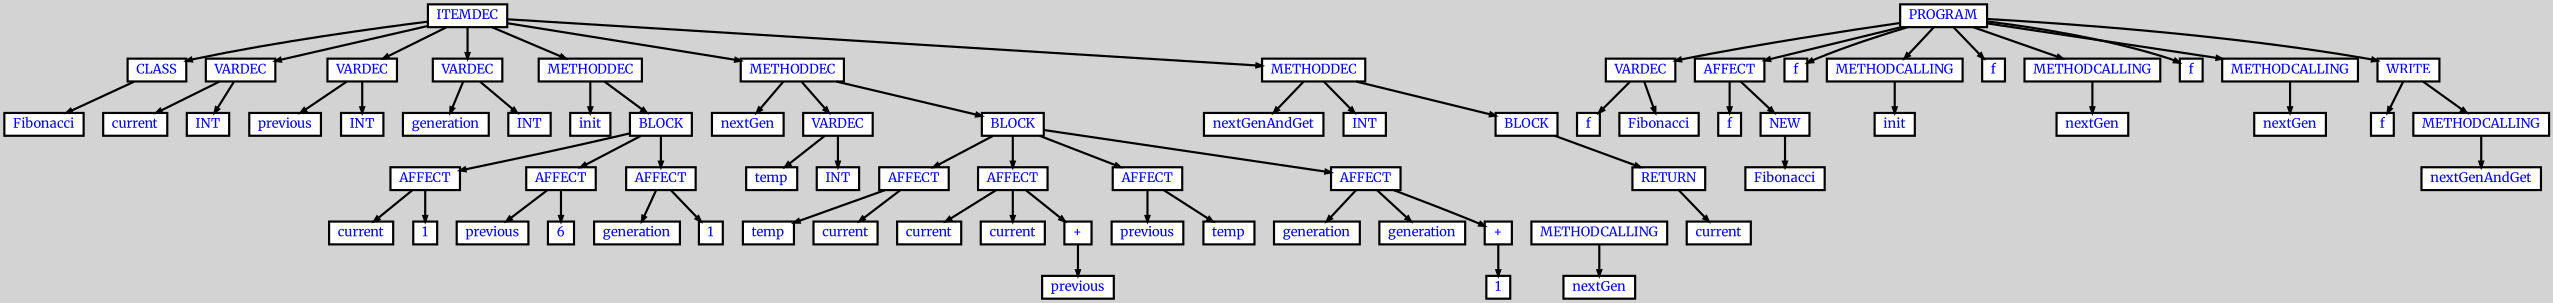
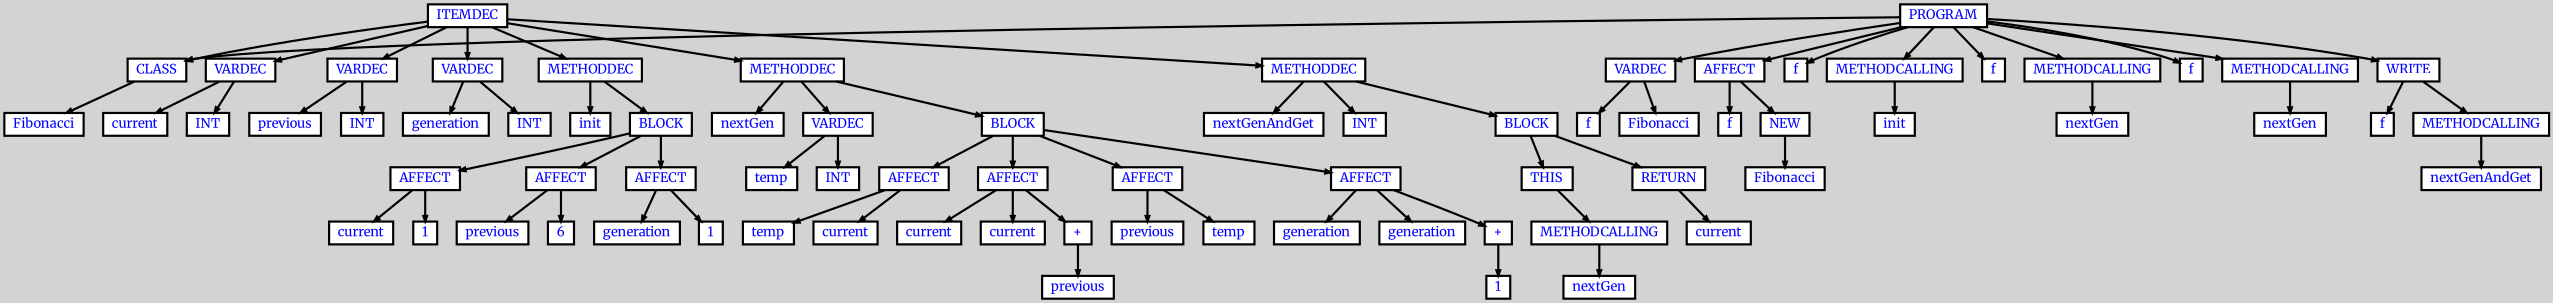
none -> (1046, 29)
none -> (1547, 179)
